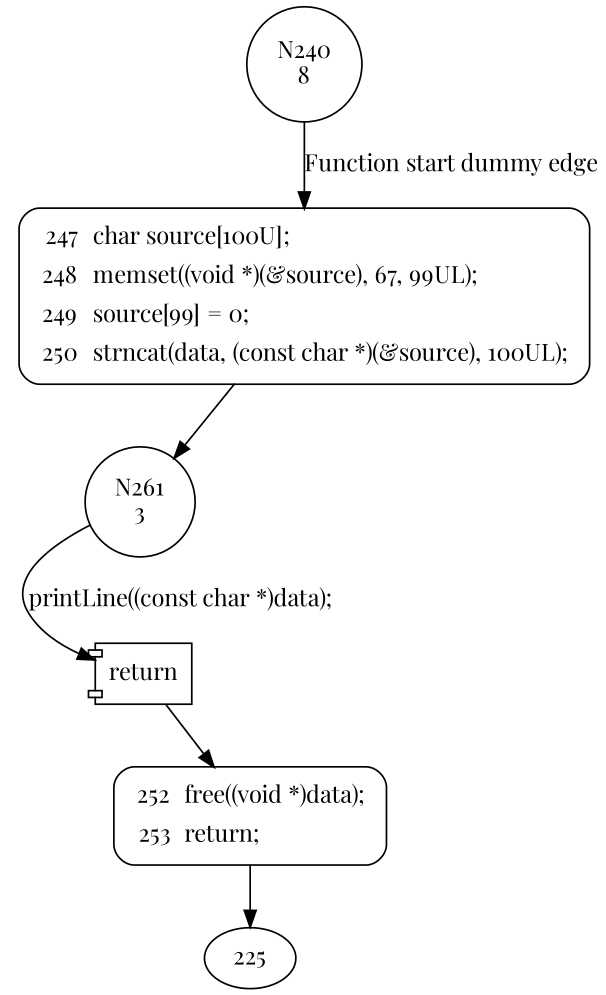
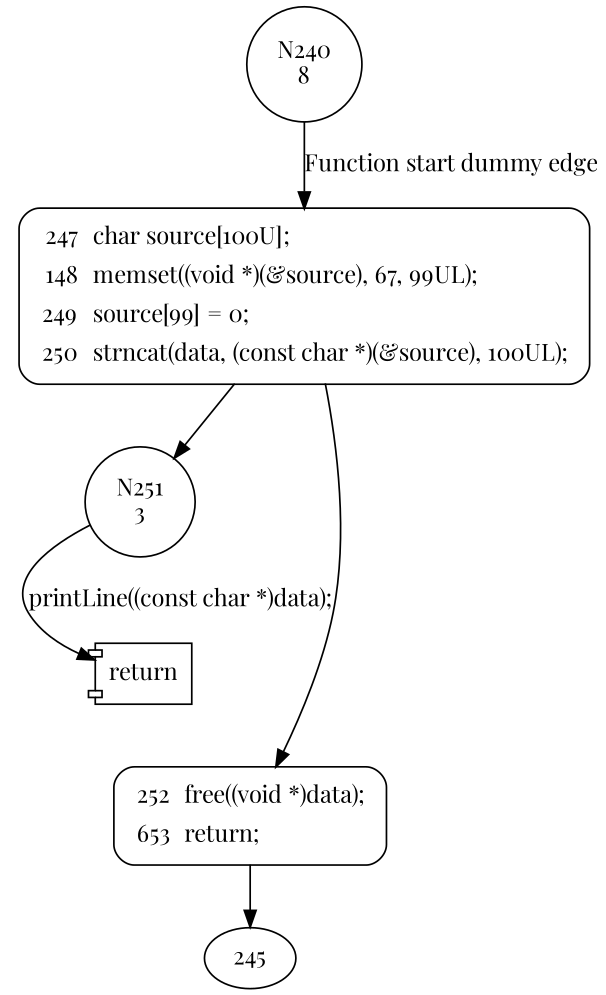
(61, 276) -> (62, 276)
(140, 502) -> (140, 502)
(185, 729) -> (339, 572)
(155, 835) -> (154, 835)
(250, 958) -> (250, 958)
